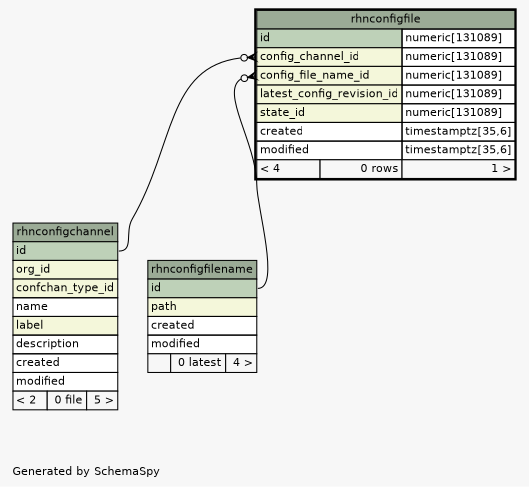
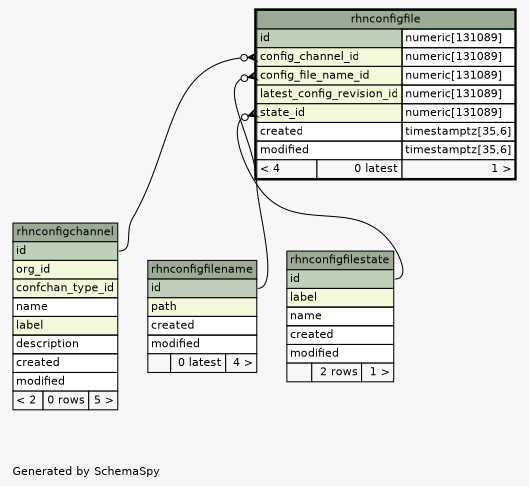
(380, 169) -> (377, 169)
none -> (340, 316)
(69, 400) -> (66, 400)
